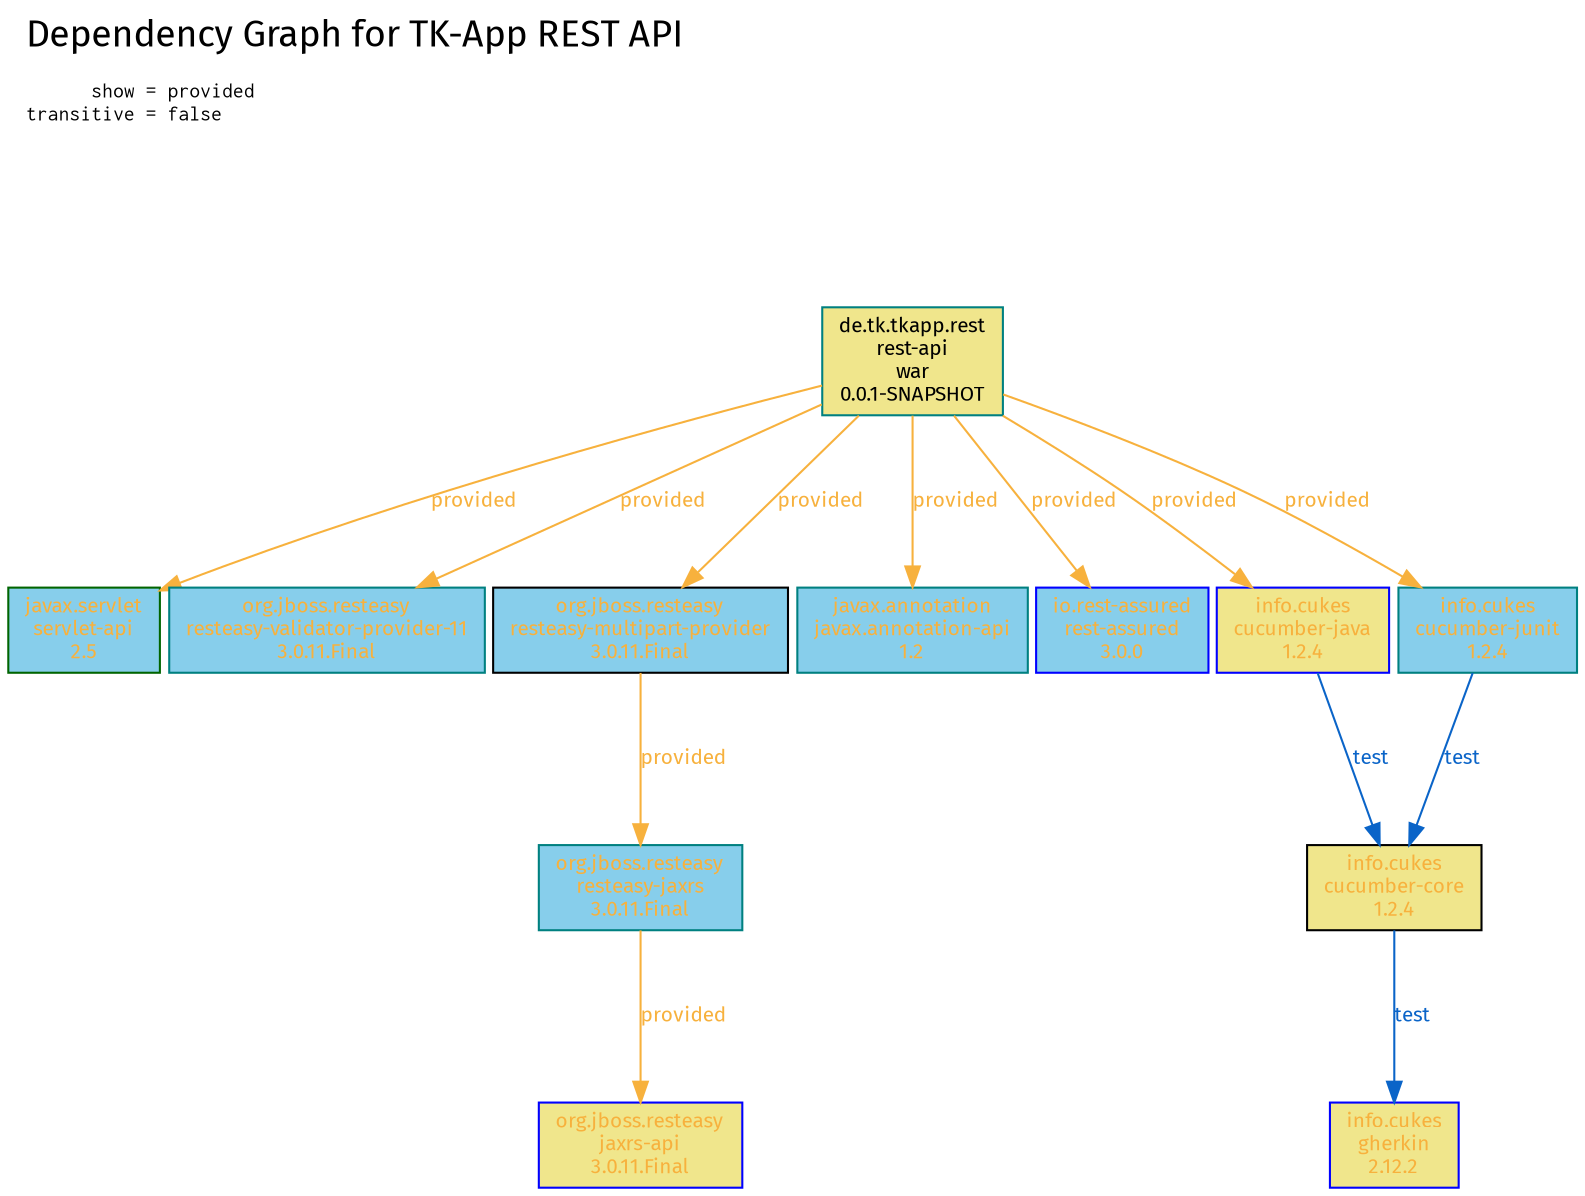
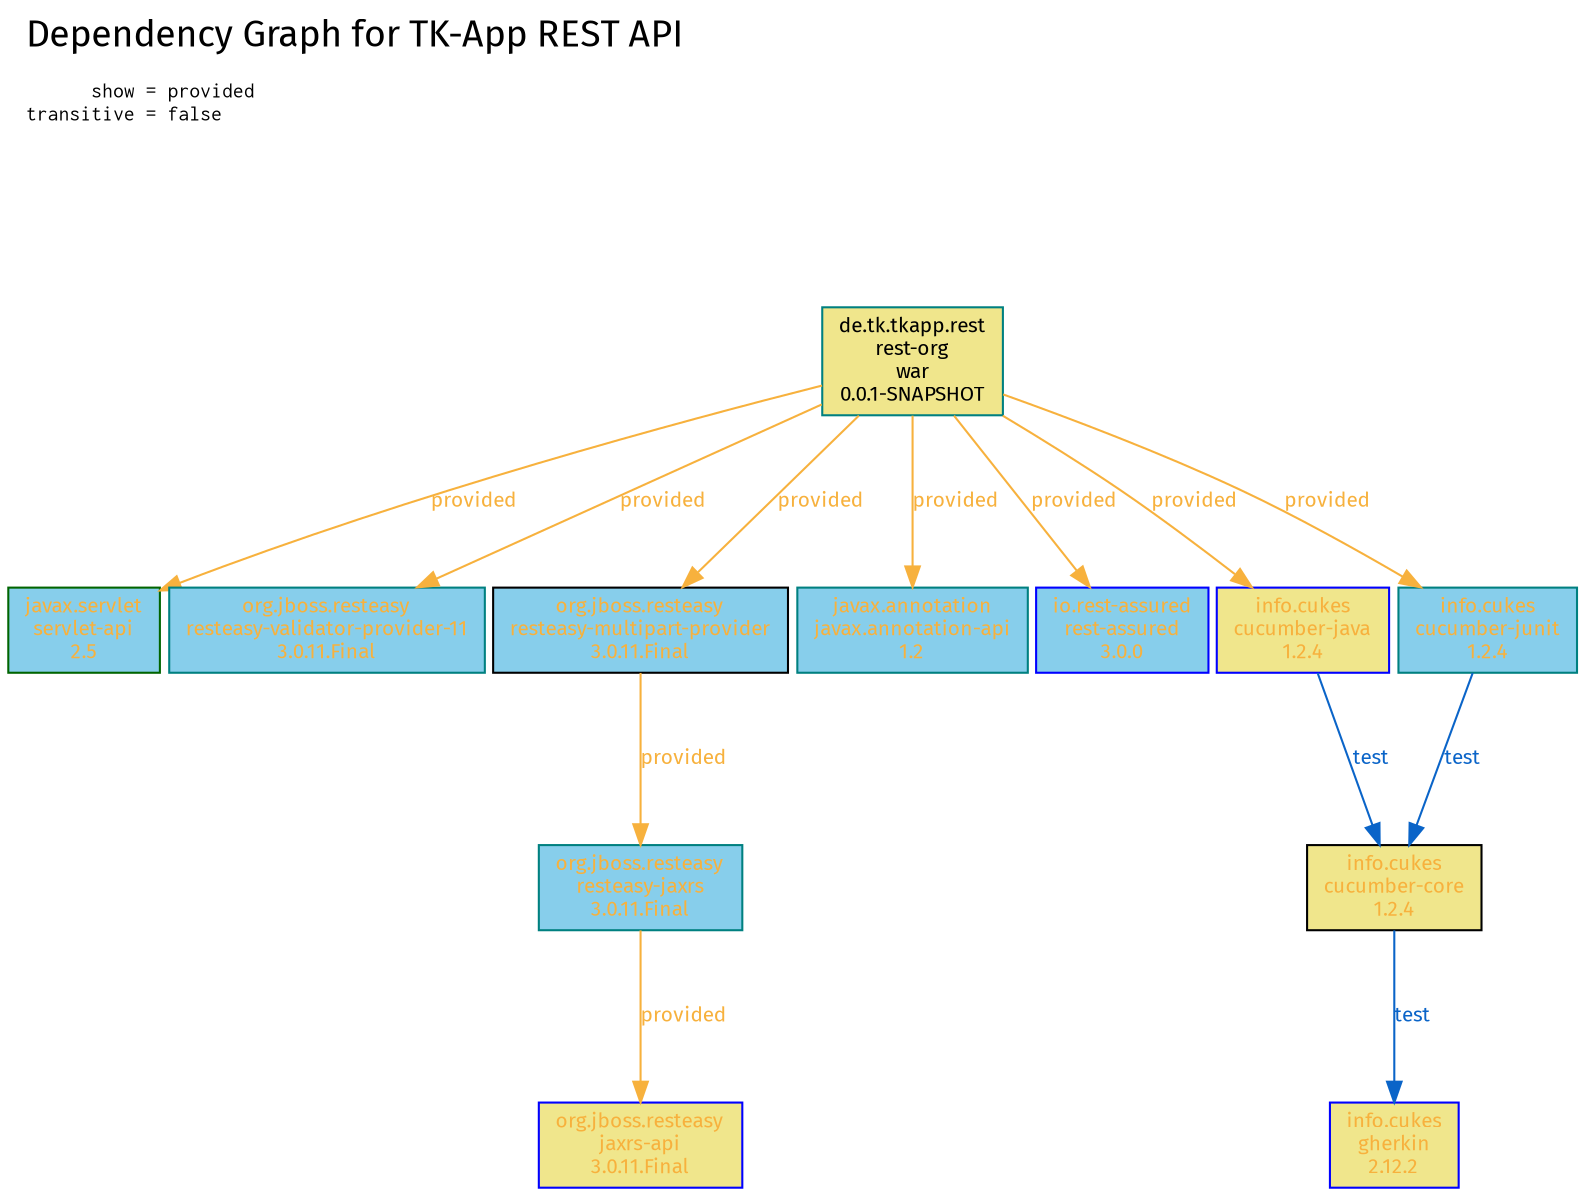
(913, 361) -> (913, 361)
